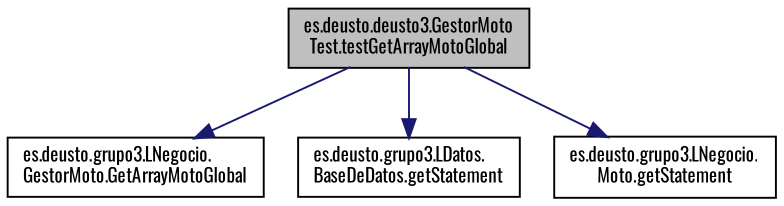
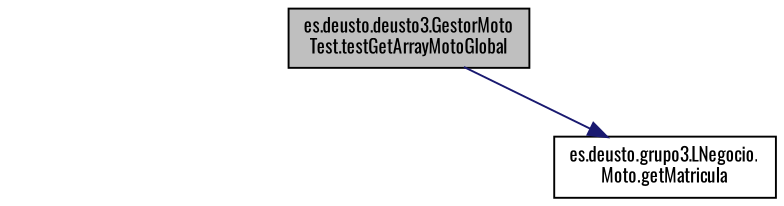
(136, 167) -> none
(409, 167) -> none
(665, 167) -> (665, 167)
